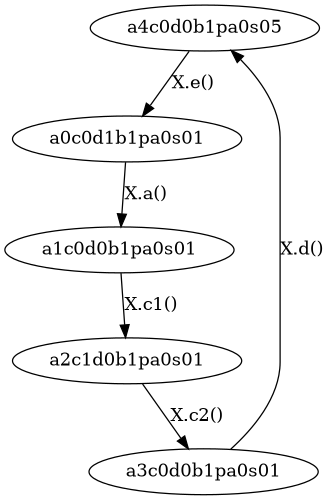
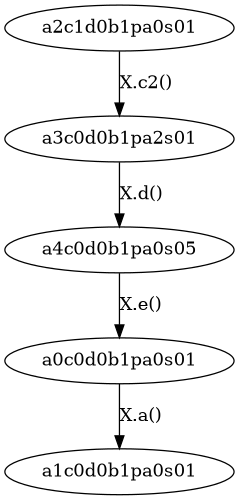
(127, 139) -> (119, 361)
(123, 299) -> none
(204, 472) -> (119, 139)
